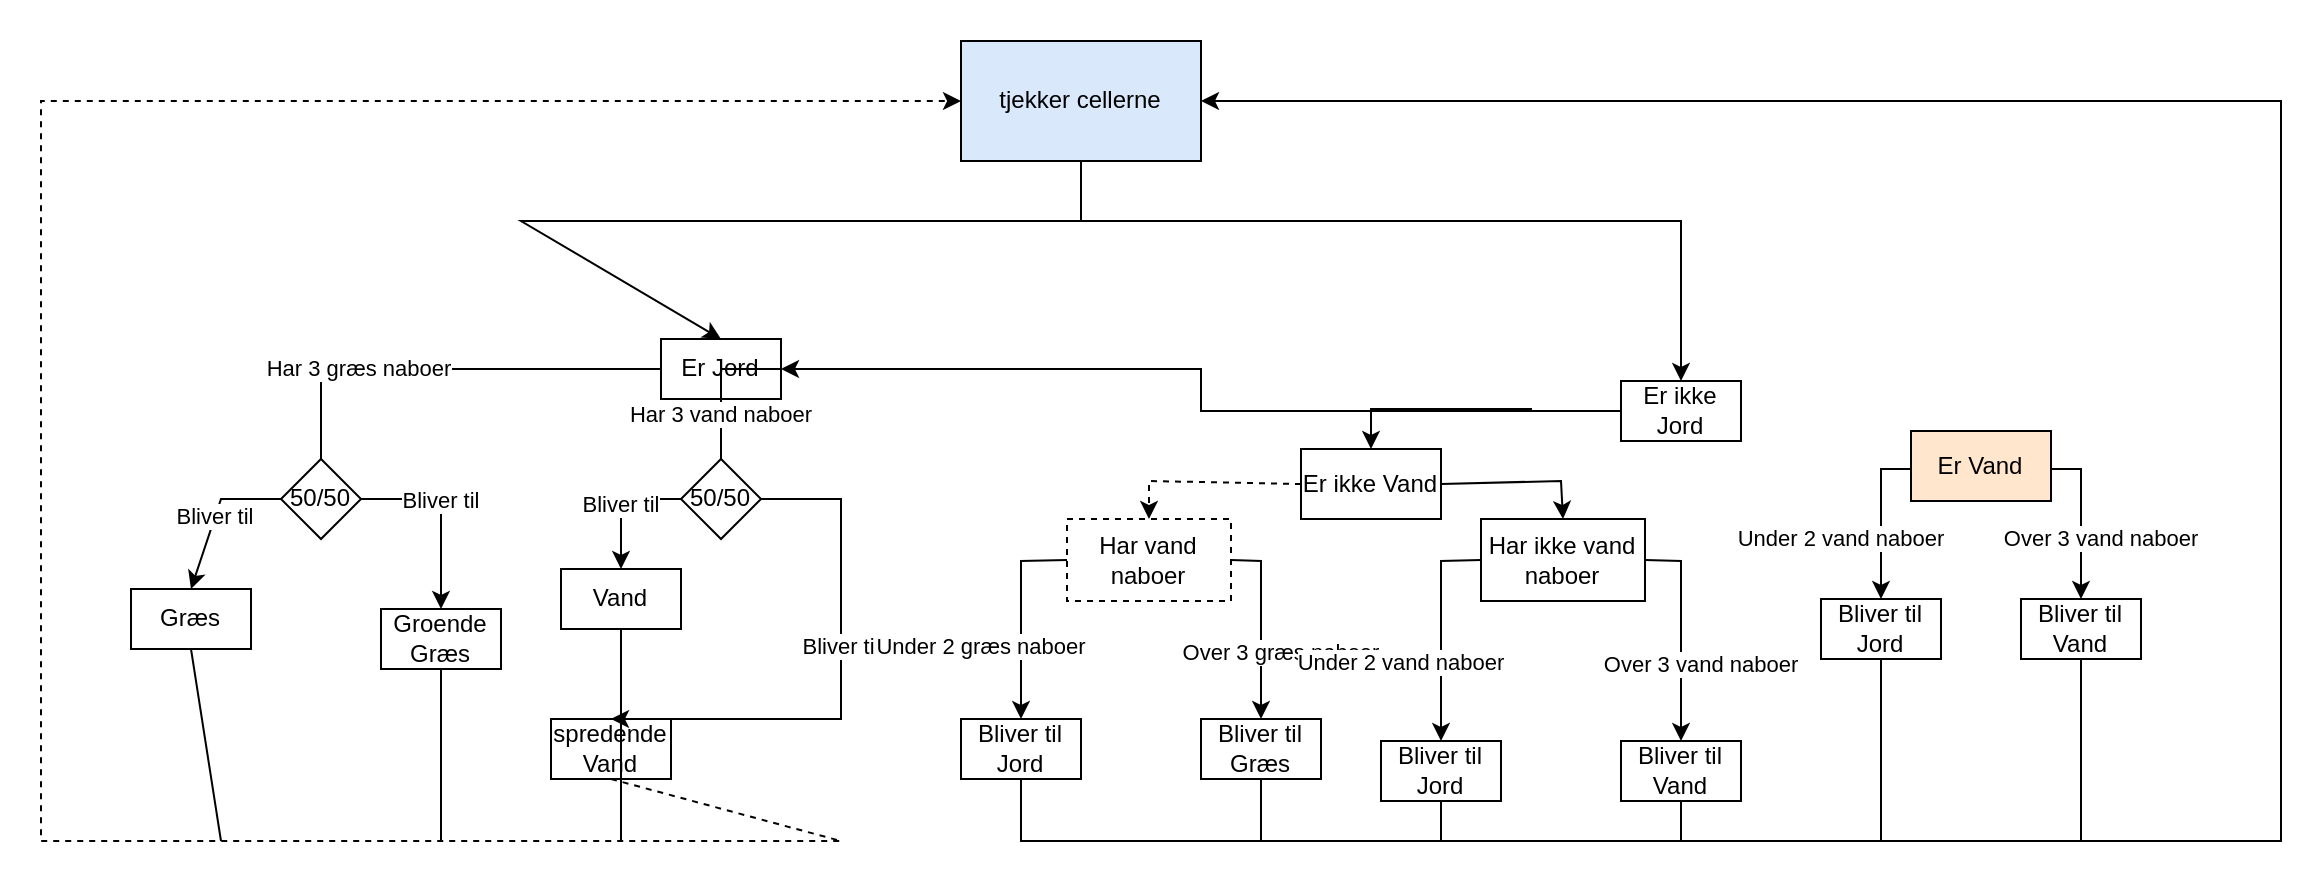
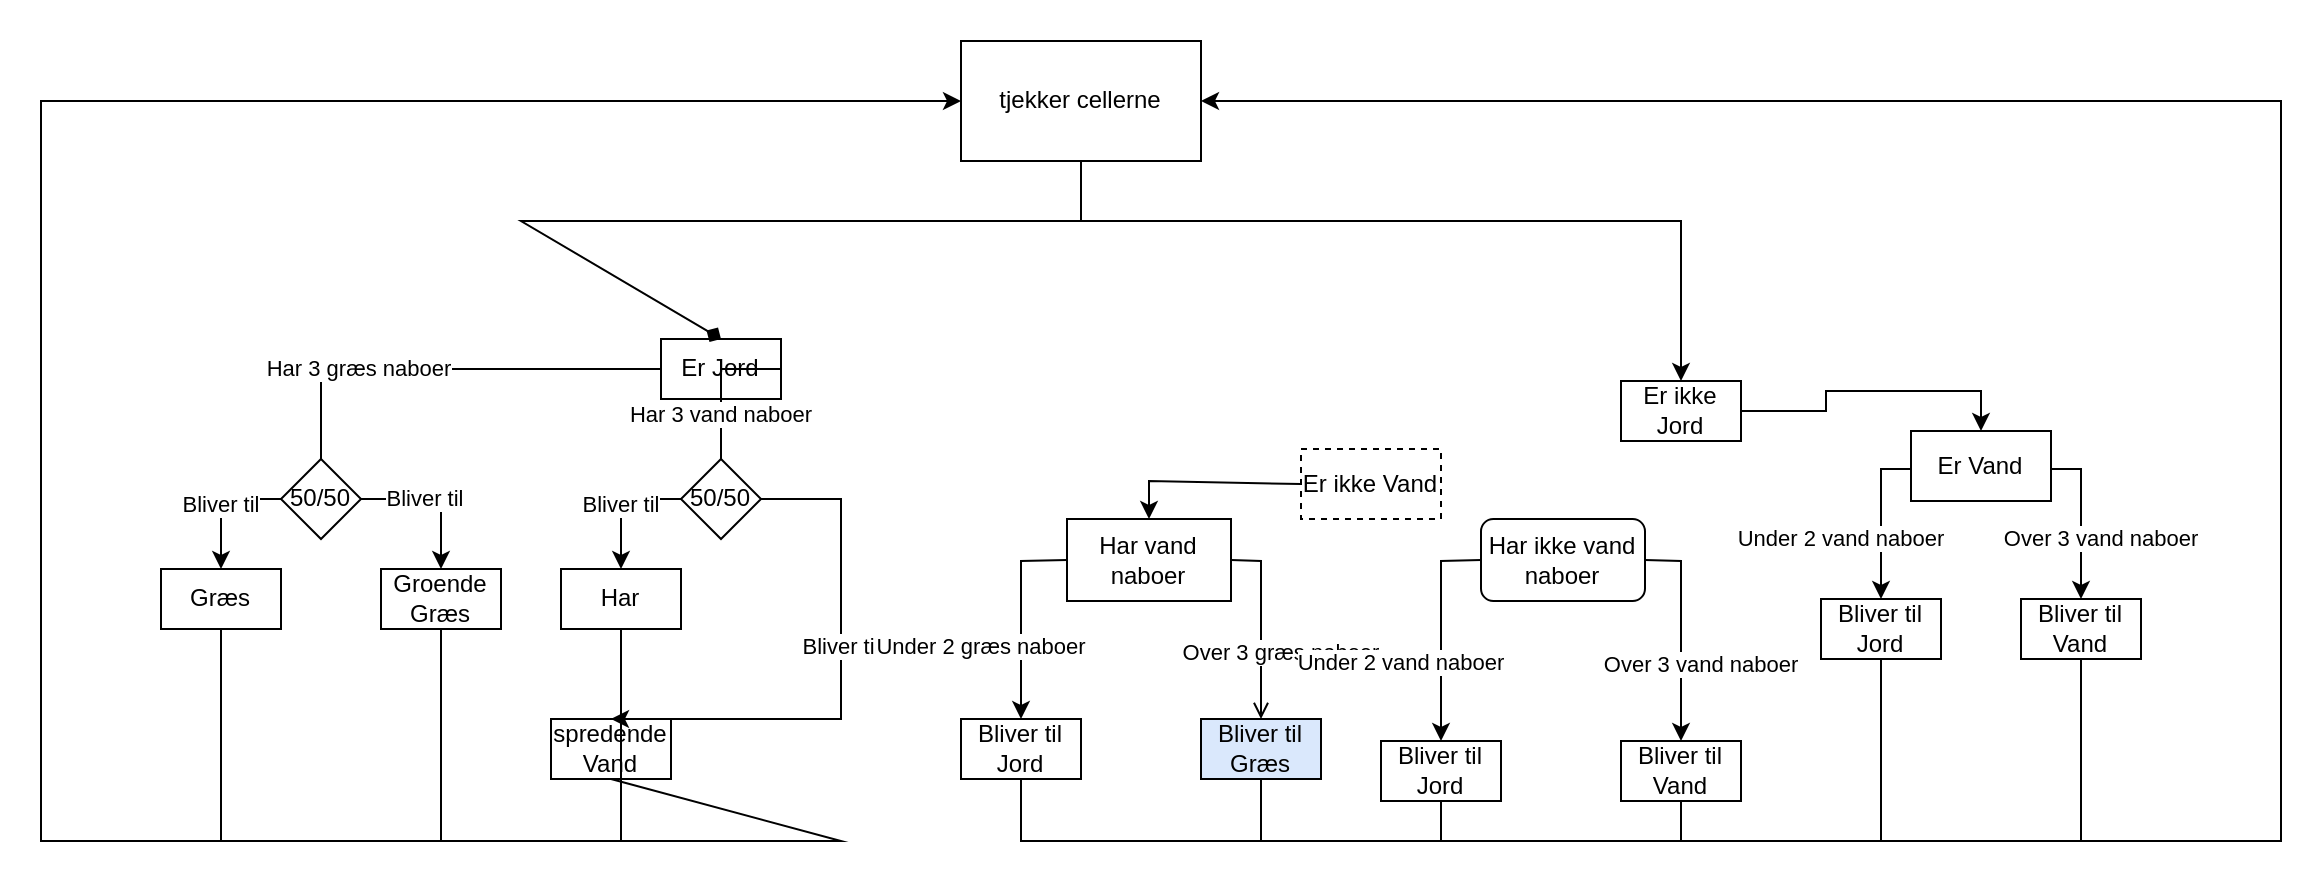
(1081, 101) -> (1081, 101)
(41, 106) -> (41, 106)
(707, 331) -> (706, 330)
(1102, 369) -> (1864, 391)
(1371, 425) -> none
(1981, 466) -> (1981, 466)
(1212, 482) -> (1212, 482)
(1513, 482) -> none
(1371, 484) -> (1371, 484)
(1149, 560) -> (1149, 560)
(1563, 560) -> (1563, 560)
(621, 599) -> (621, 599)
(191, 619) -> (221, 599)
(441, 639) -> (441, 599)
(1261, 704) -> (1261, 706)
(1261, 749) -> (1261, 749)
